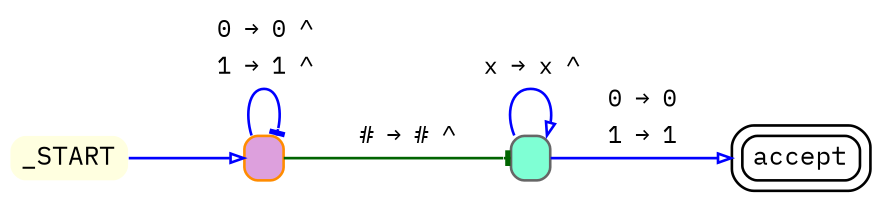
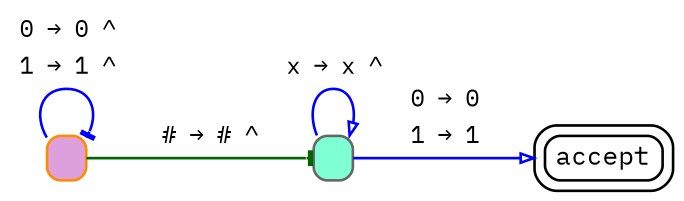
(69, 158) -> none
